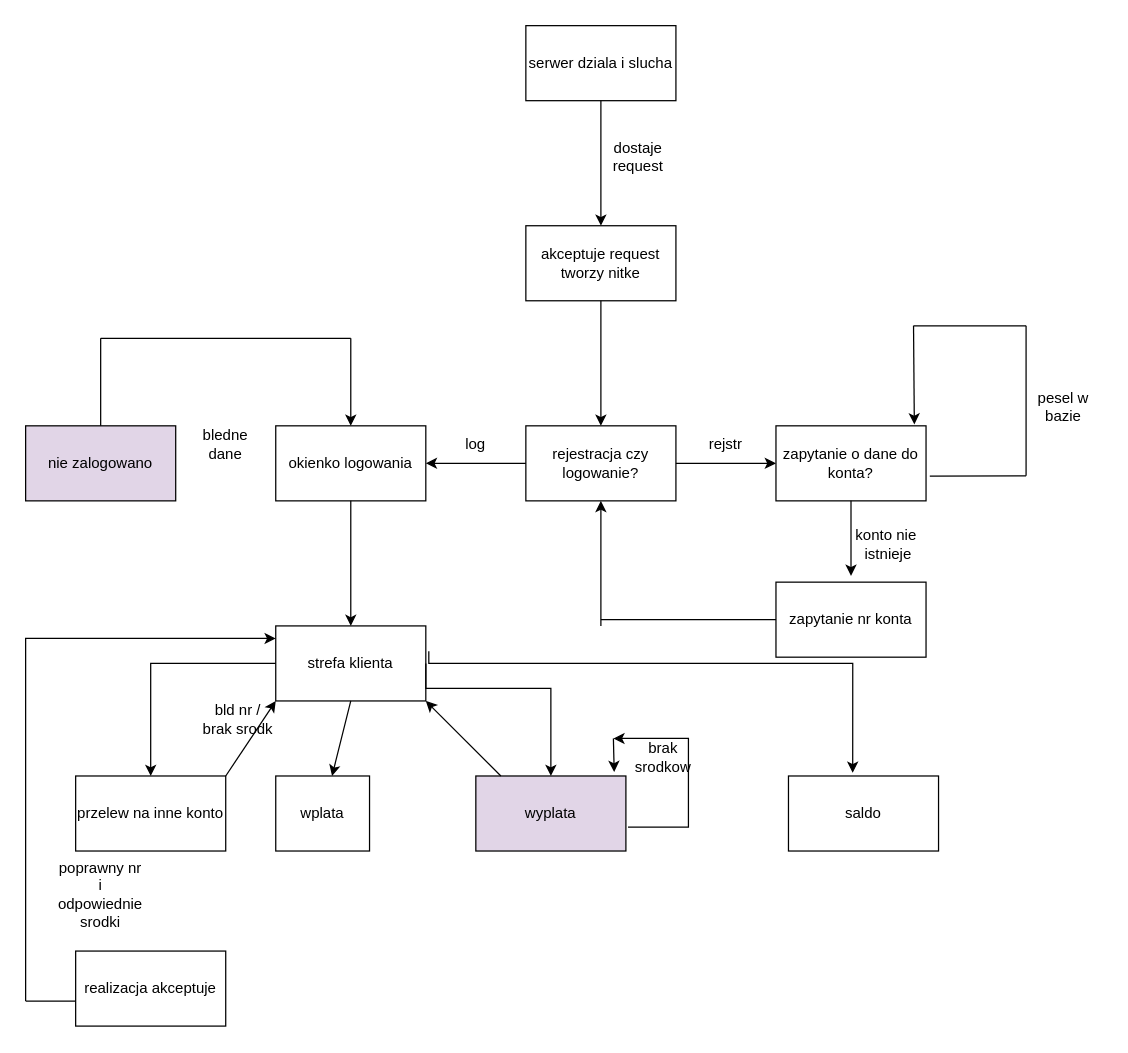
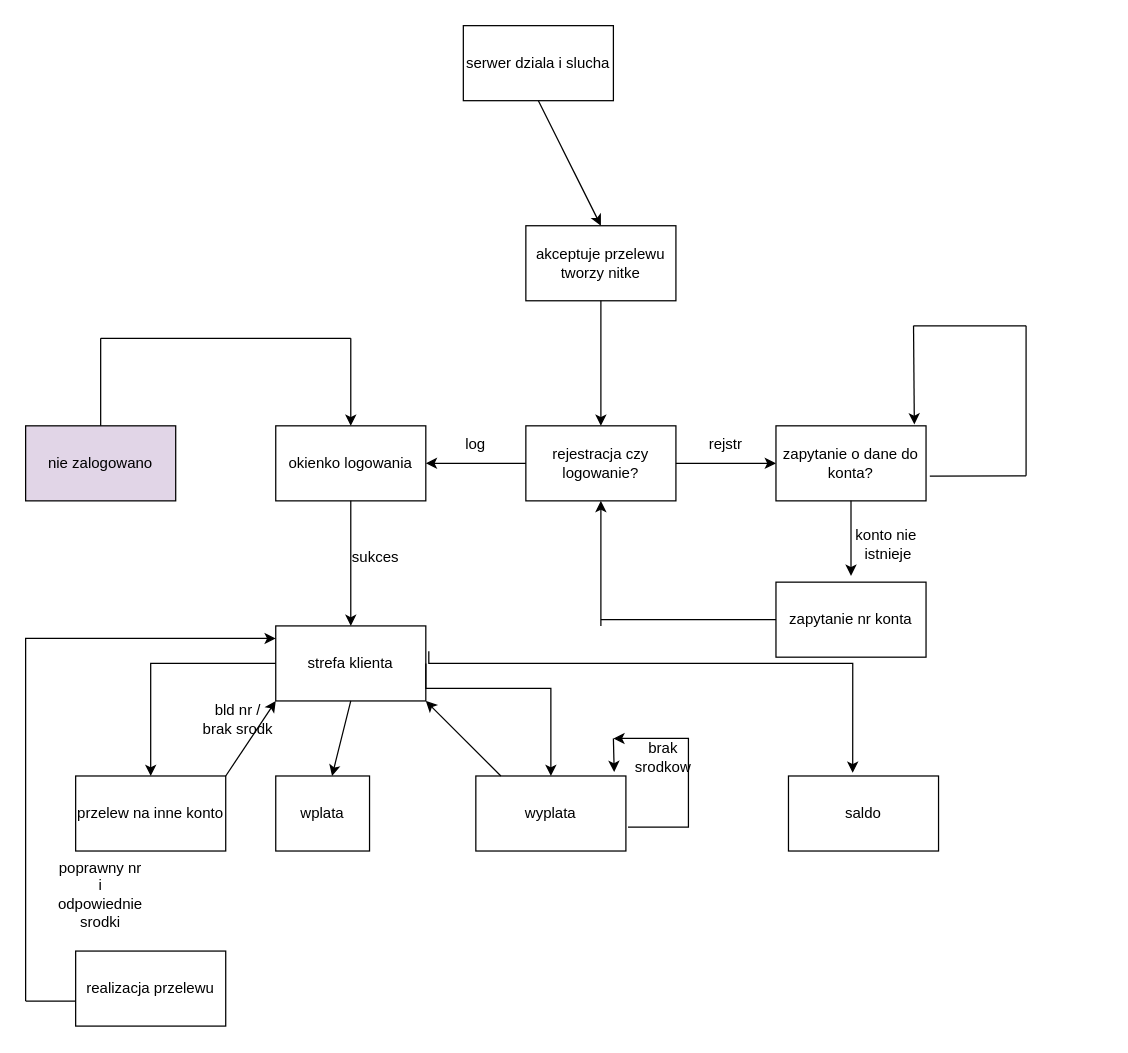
(601, 63) -> (538, 63)
(638, 157) -> none
(601, 263) -> (601, 263)
(1063, 407) -> none
(226, 444) -> none
none -> (376, 557)
(551, 813) -> (551, 813)
(151, 988) -> (151, 988)
